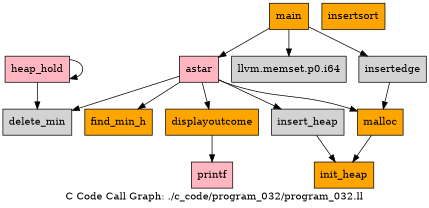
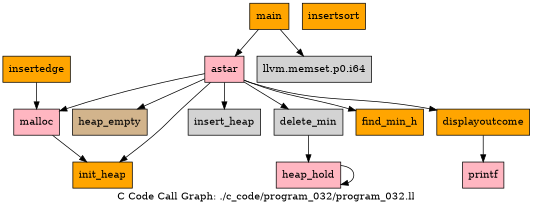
(335, 40) -> none
(393, 69) -> (37, 69)
(37, 92) -> (308, 145)
none -> (110, 122)
(380, 122) -> (37, 122)
(324, 146) -> (169, 121)
